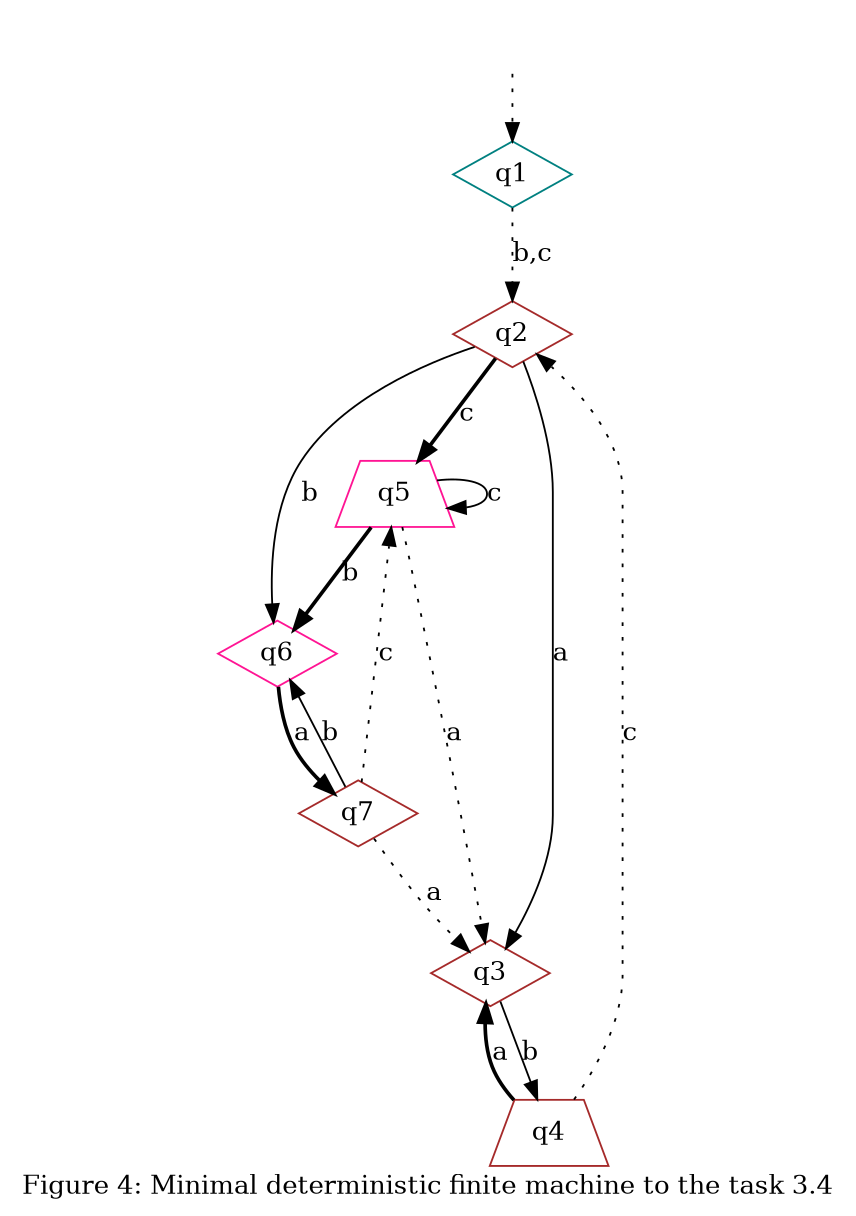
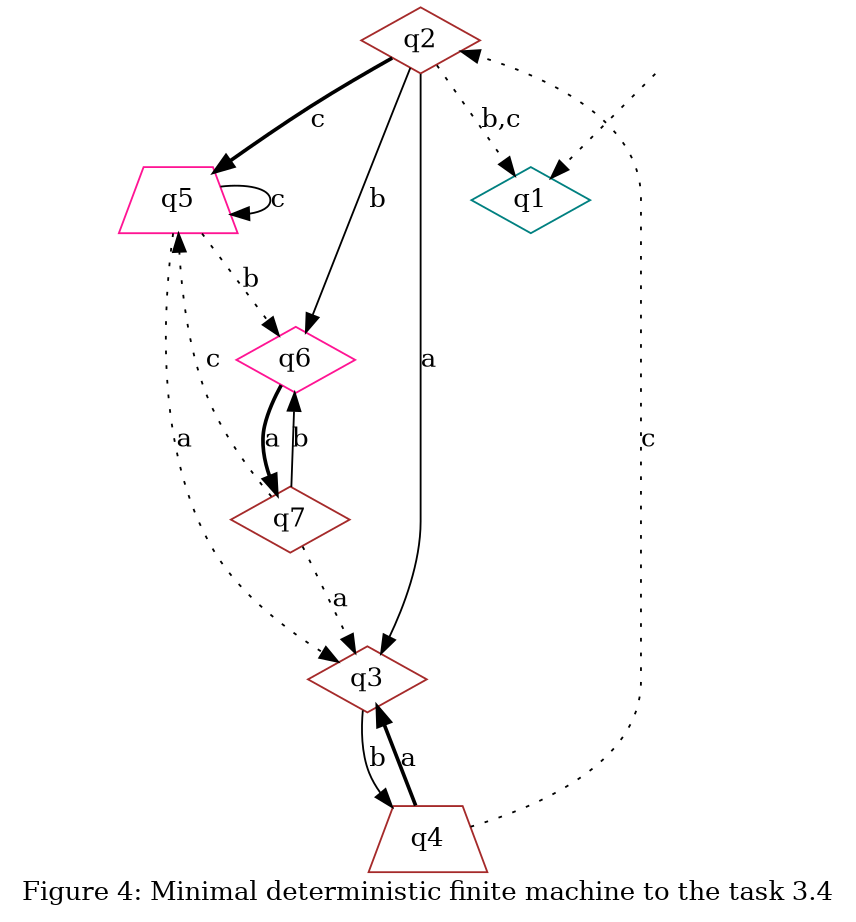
(512, 245) -> (470, 113)
(338, 571) -> (235, 277)
